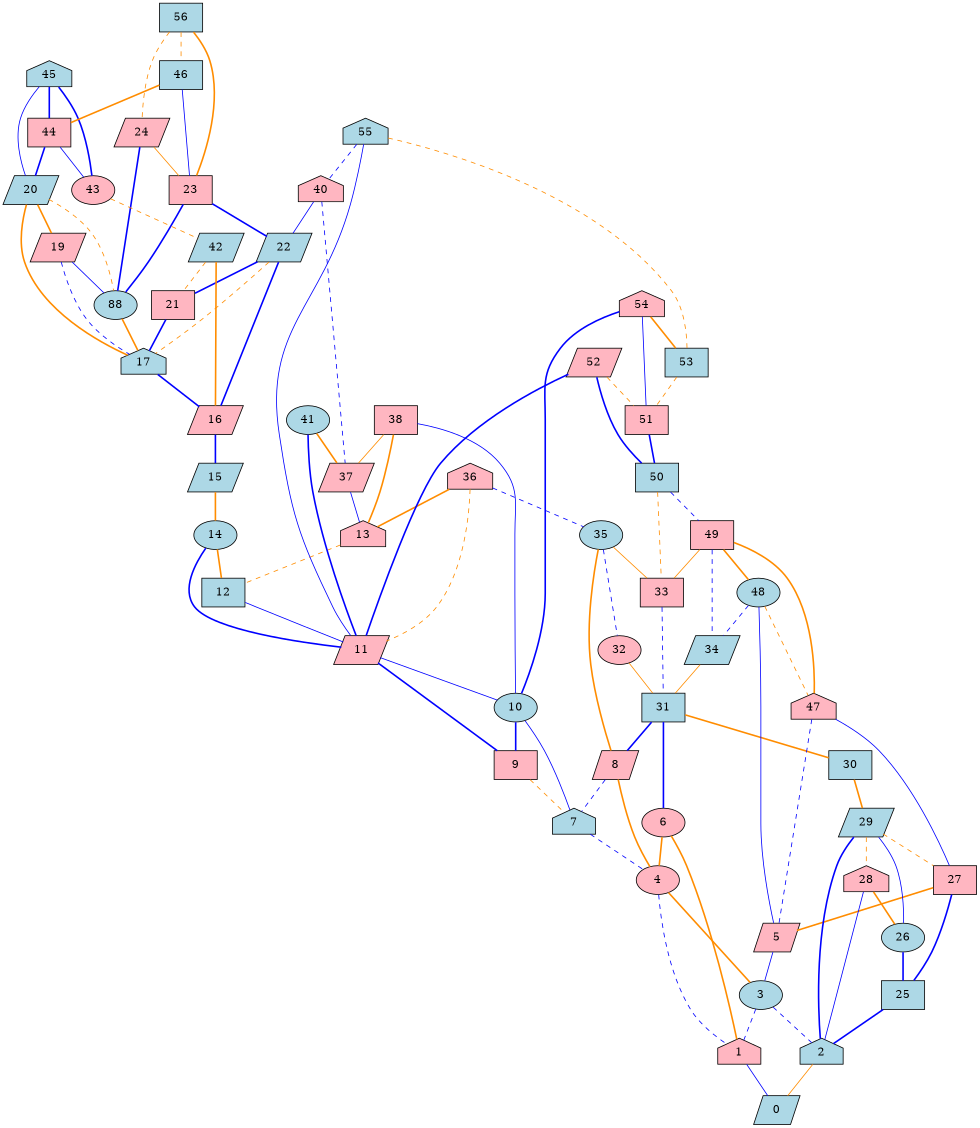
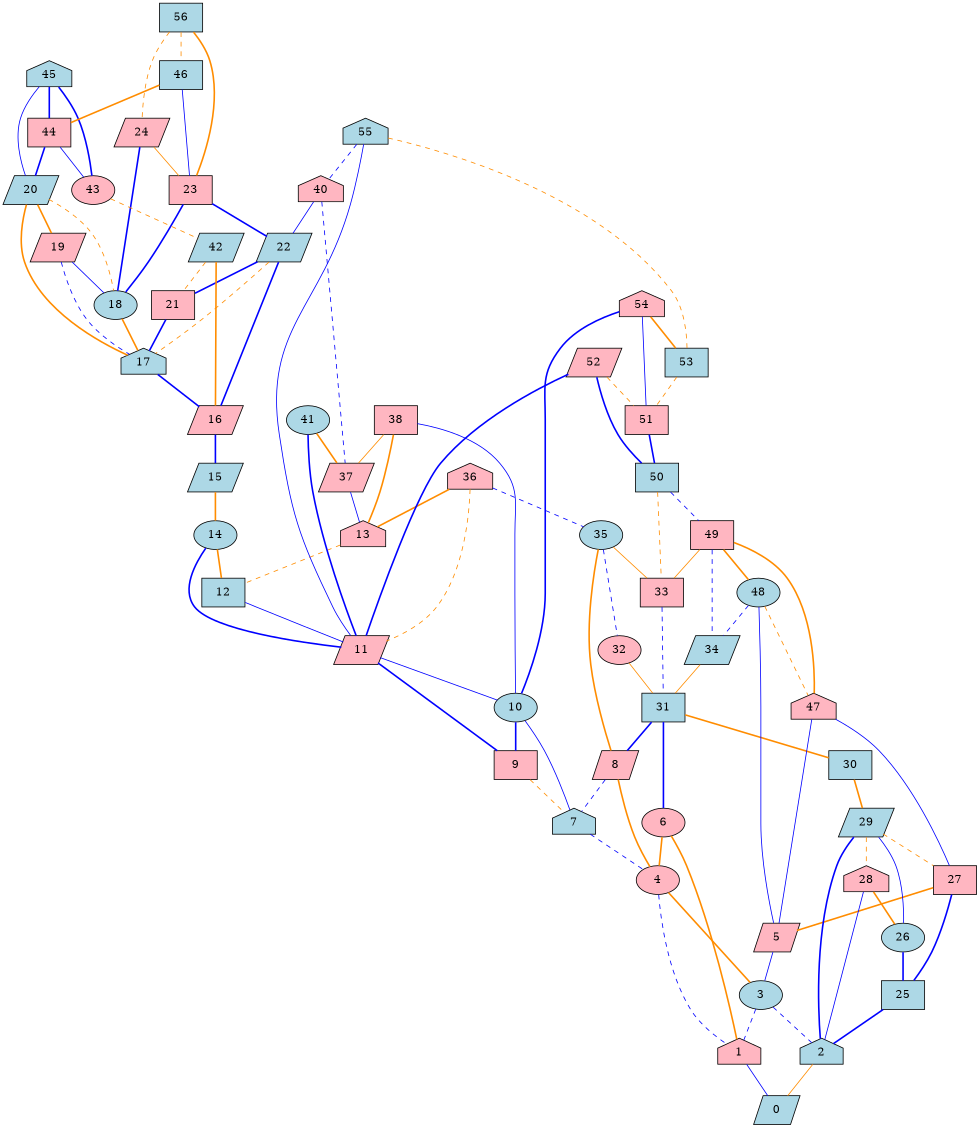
(116, 305) -> (116, 305)
(795, 821) -> (795, 821)
